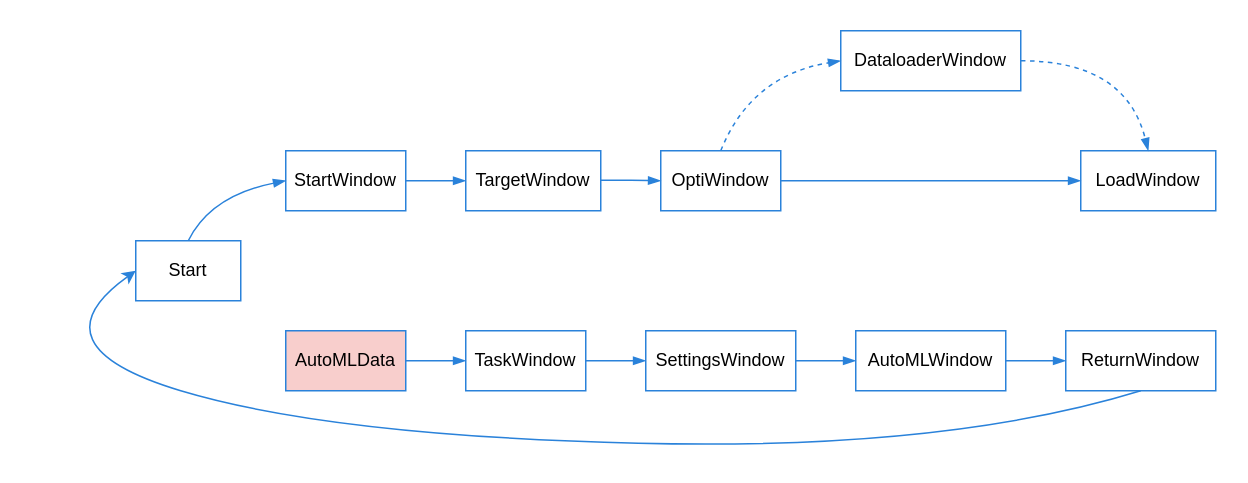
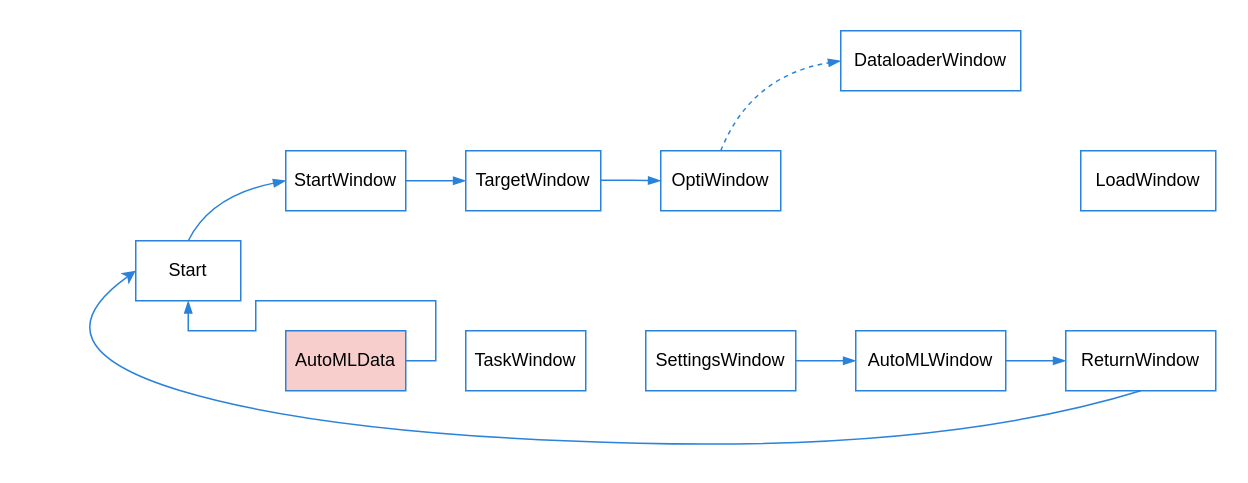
(1098, 77) -> none
(924, 181) -> none
(443, 361) -> (321, 301)
(609, 361) -> none
